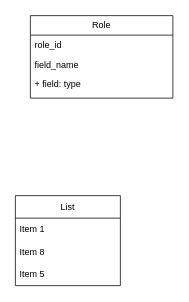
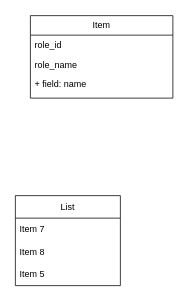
(102, 25) -> (102, 25)
(58, 65) -> (56, 65)
(62, 85) -> (62, 85)
(34, 229) -> (34, 229)
